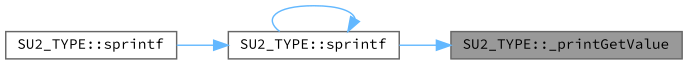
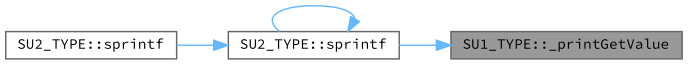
(567, 45) -> (567, 45)
